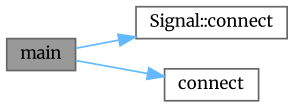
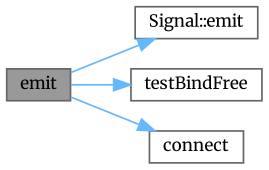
(212, 23) -> (196, 23)
(41, 55) -> (39, 85)
none -> (196, 85)
